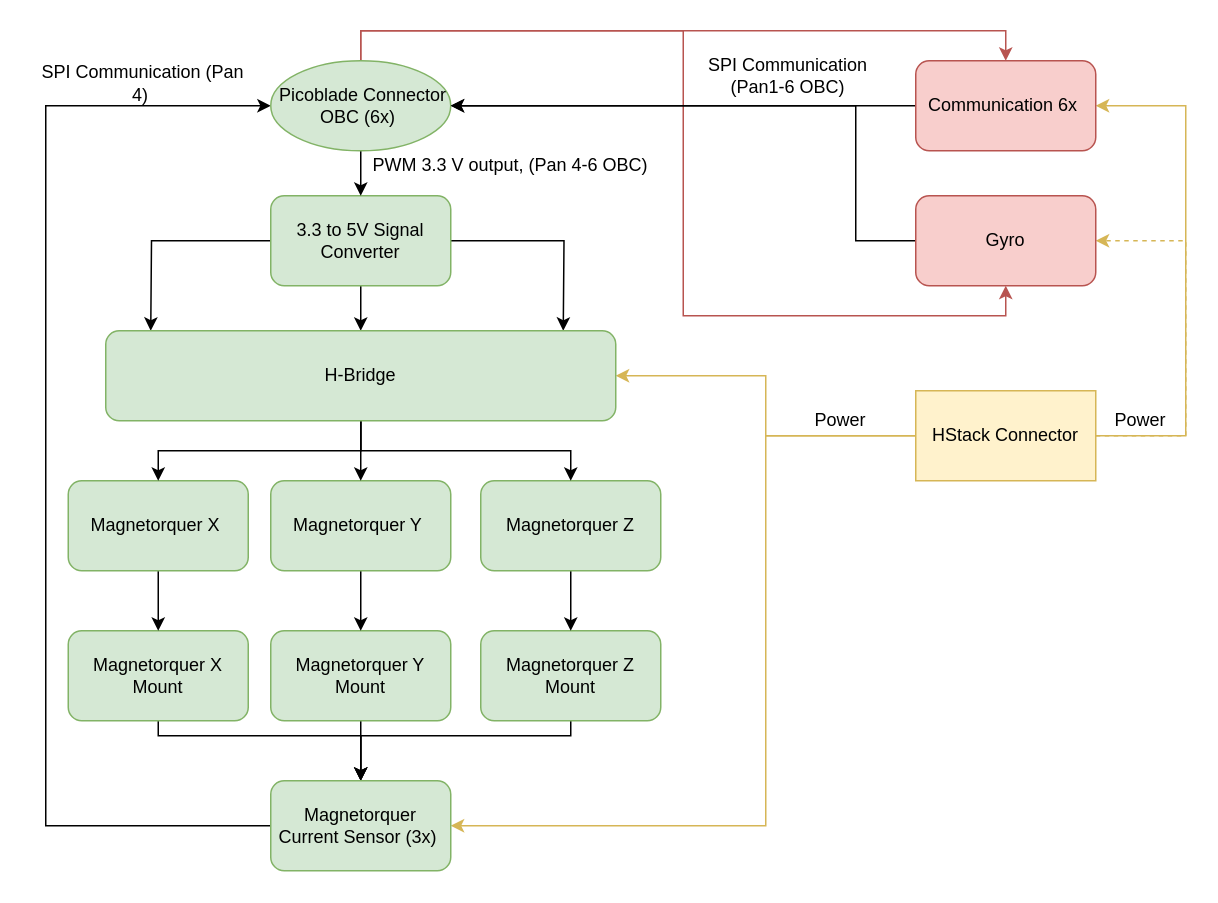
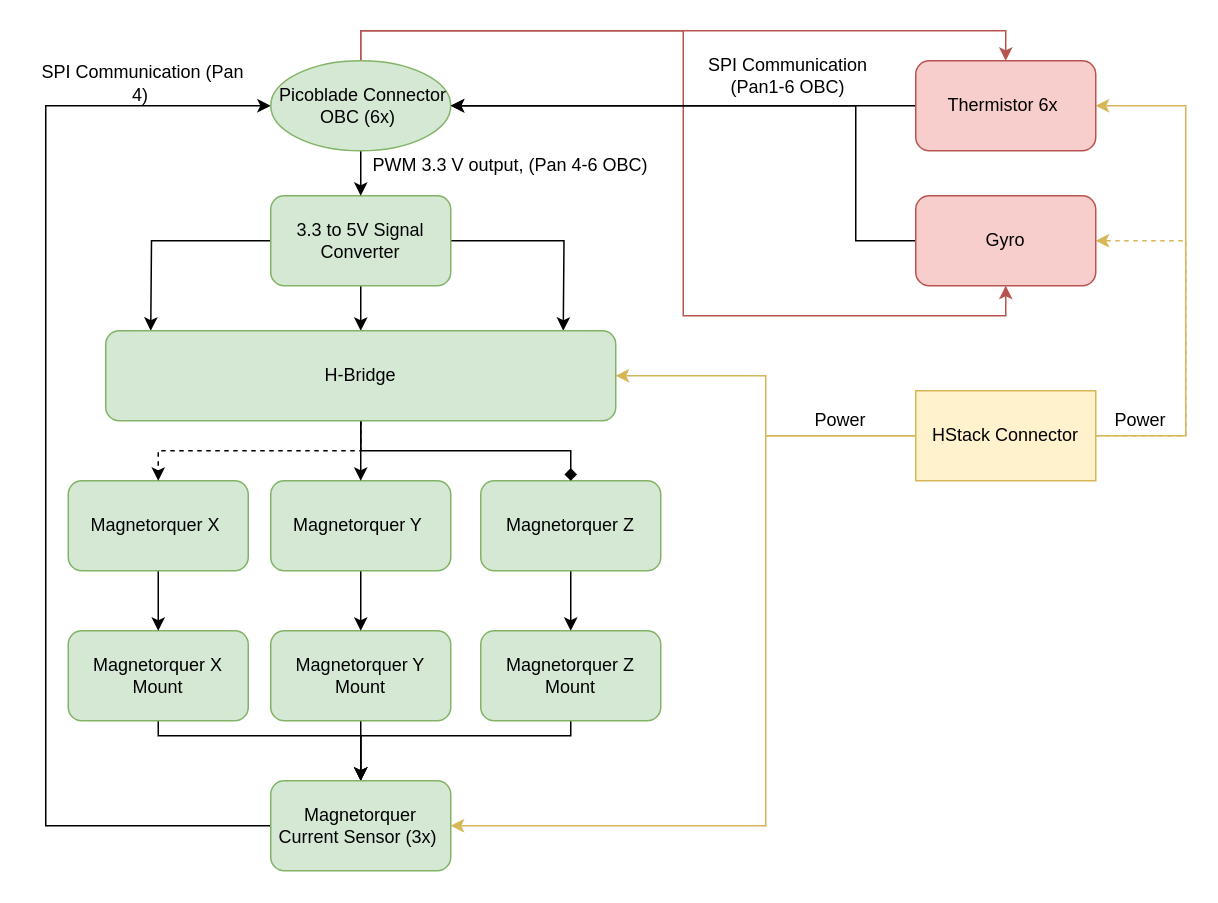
(1006, 106) -> (1006, 106)
(248, 451) -> (248, 451)
(571, 469) -> (571, 468)
